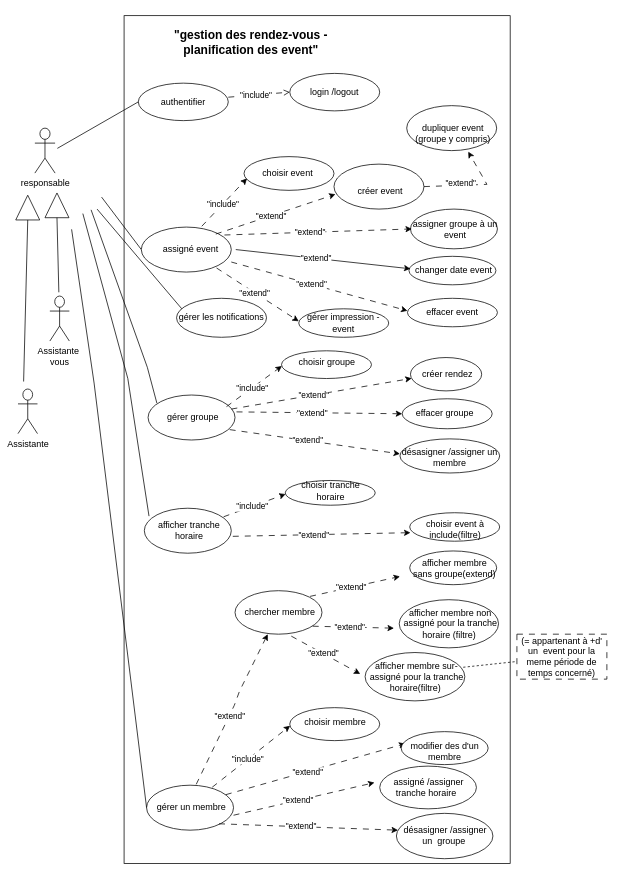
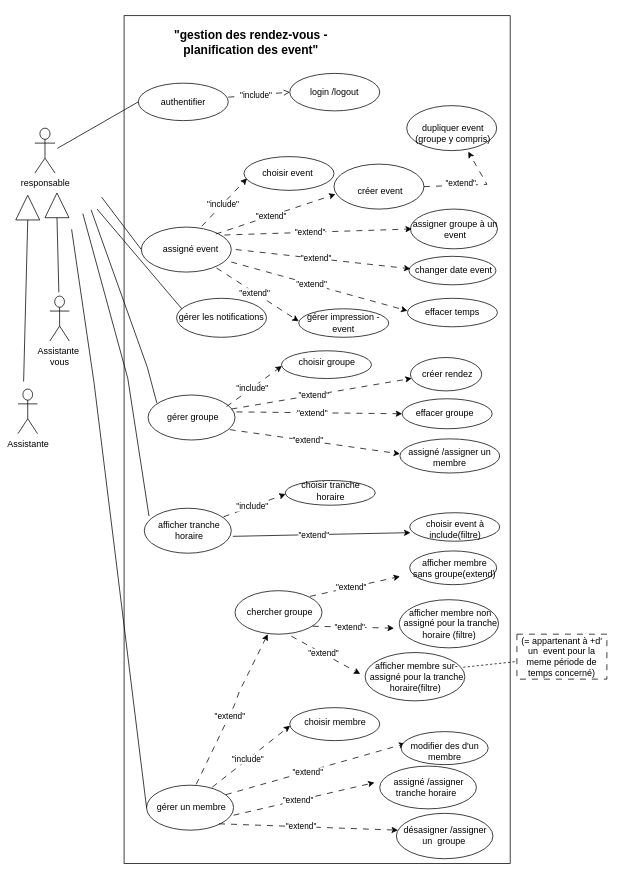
(368, 264) -> (368, 264)
(453, 312) -> (453, 312)
(450, 457) -> (450, 457)
(366, 533) -> (366, 533)
(280, 612) -> (280, 612)
